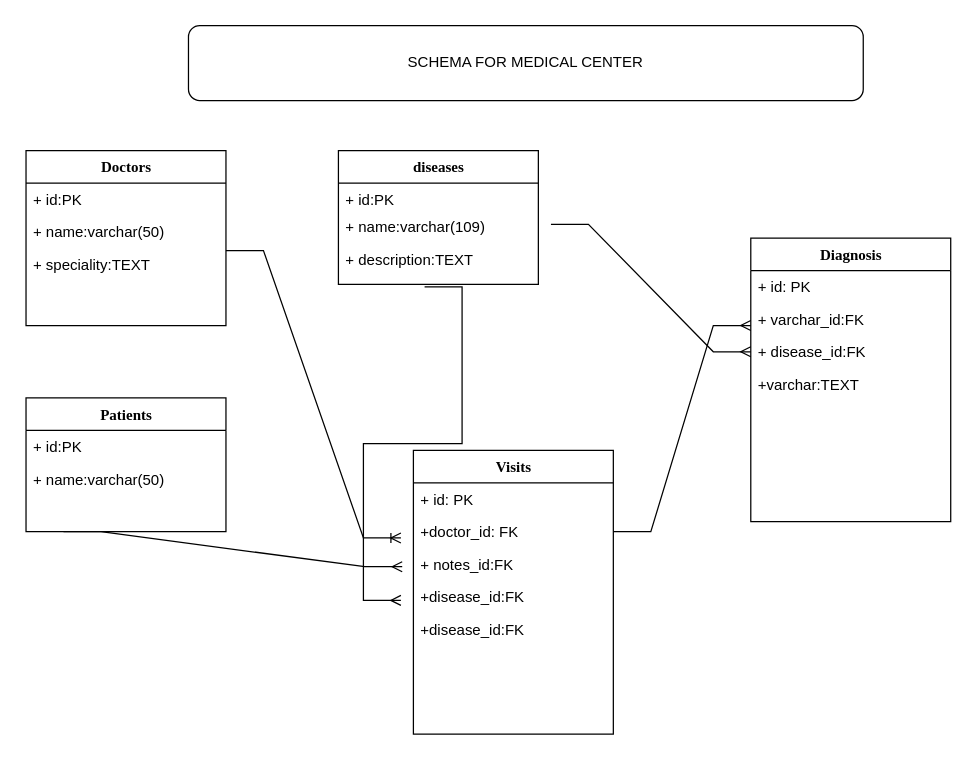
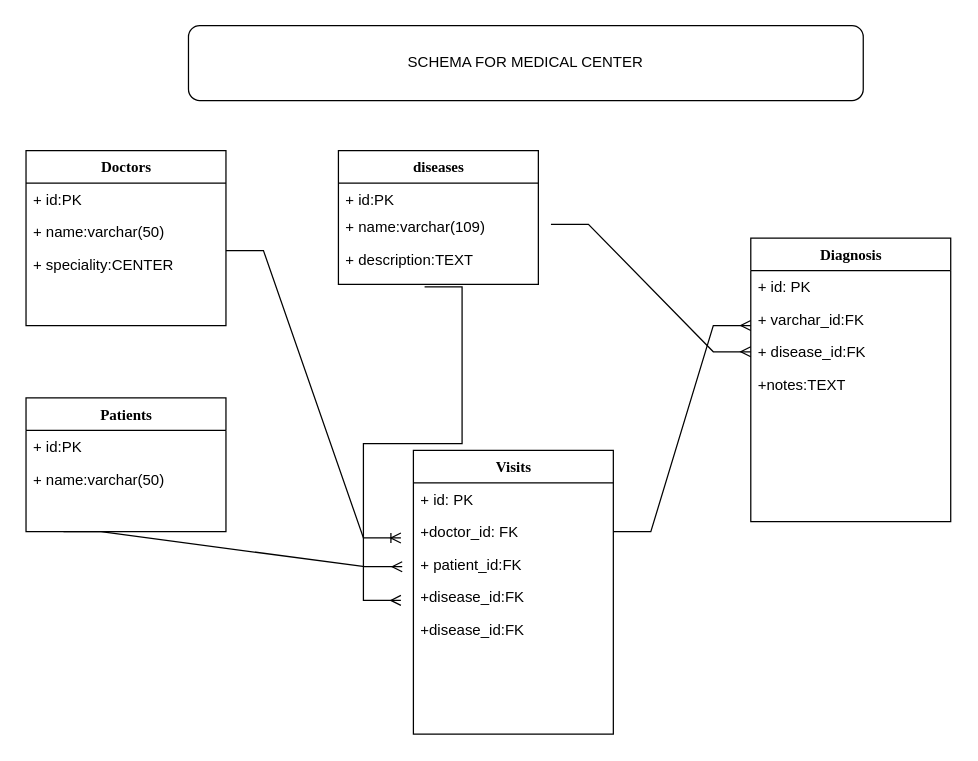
(95, 266) -> (103, 266)
(811, 386) -> (802, 386)
(469, 566) -> (476, 566)
